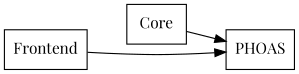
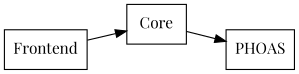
(151, 55) -> (101, 37)
